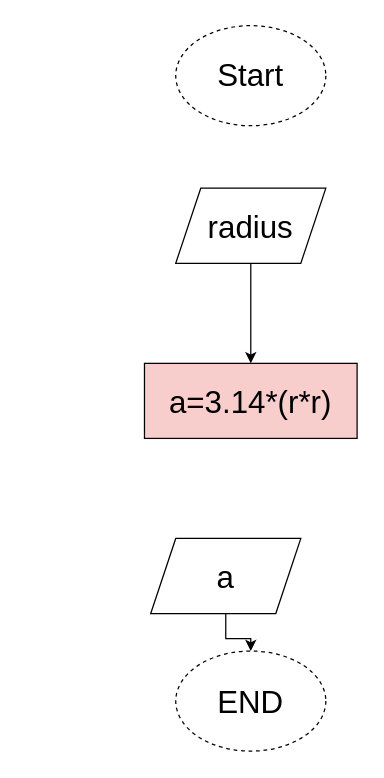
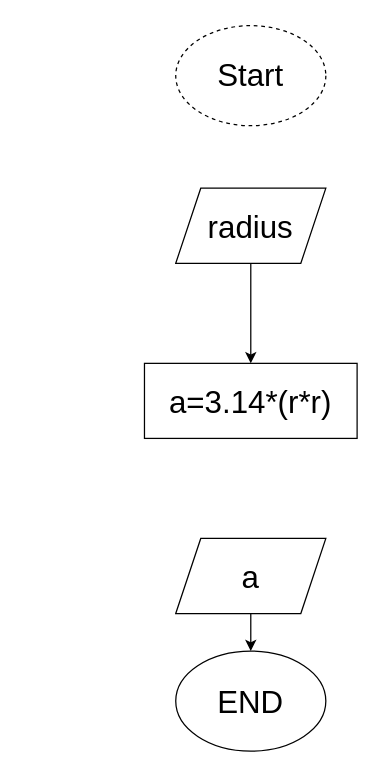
(251, 401) -> (251, 401)
(226, 576) -> (251, 576)
(251, 701) -> (251, 701)
